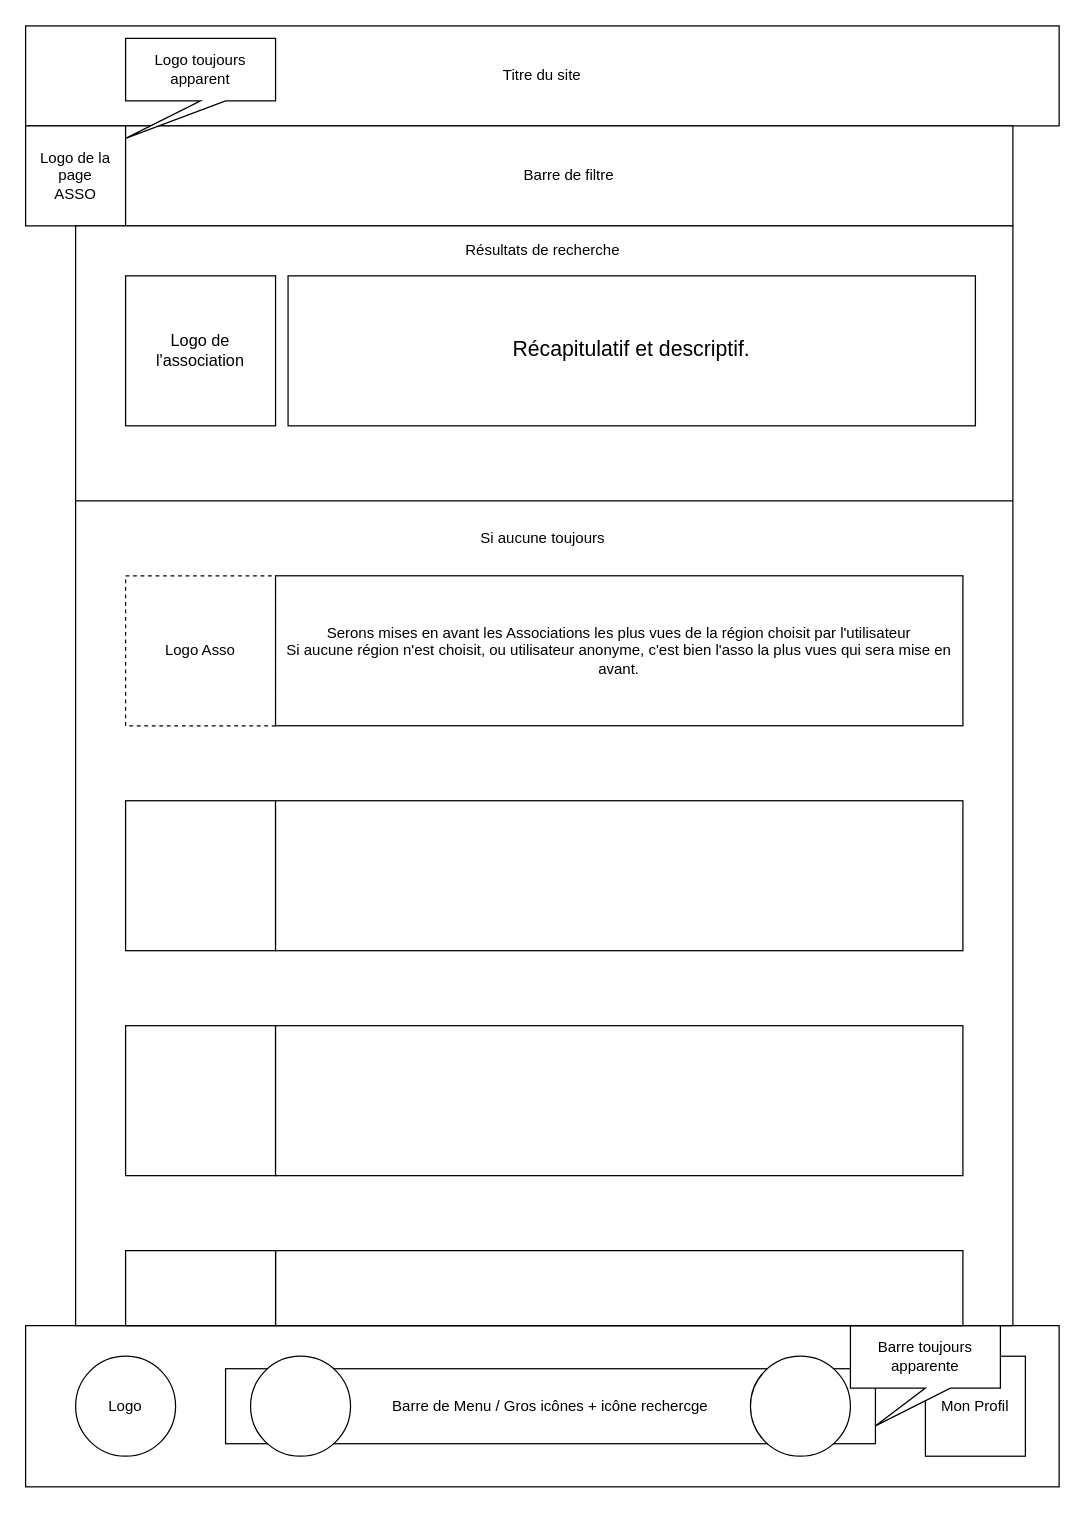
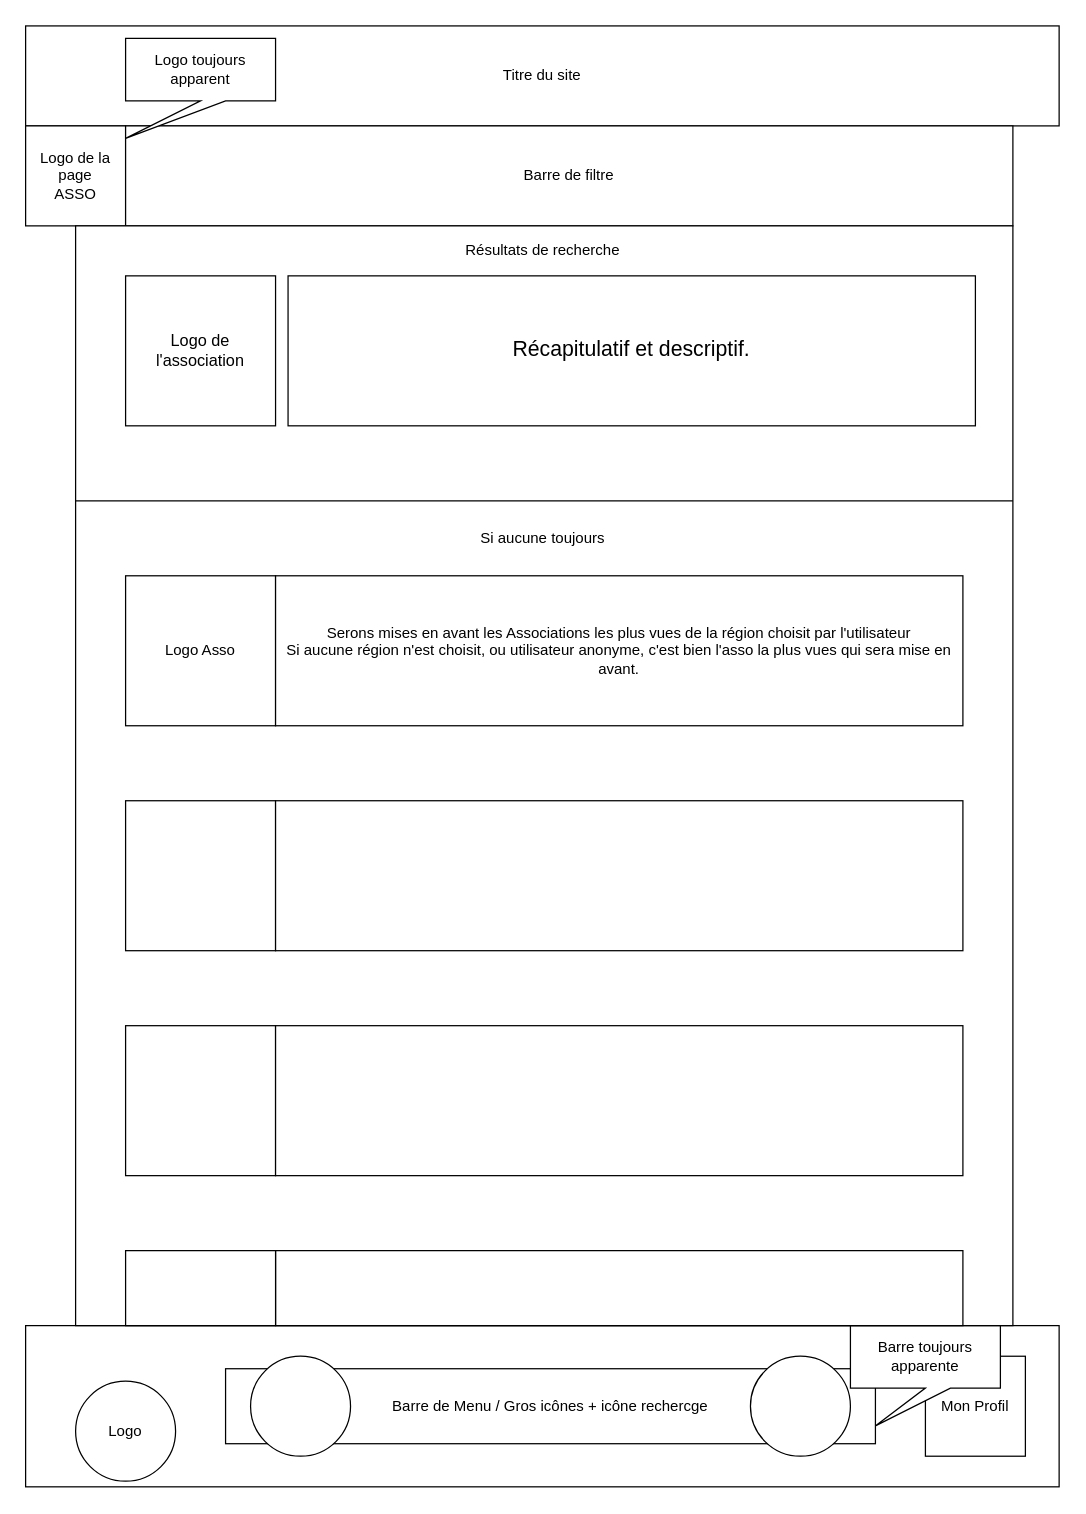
(201, 651) -> (201, 651)
(126, 1406) -> (126, 1431)
